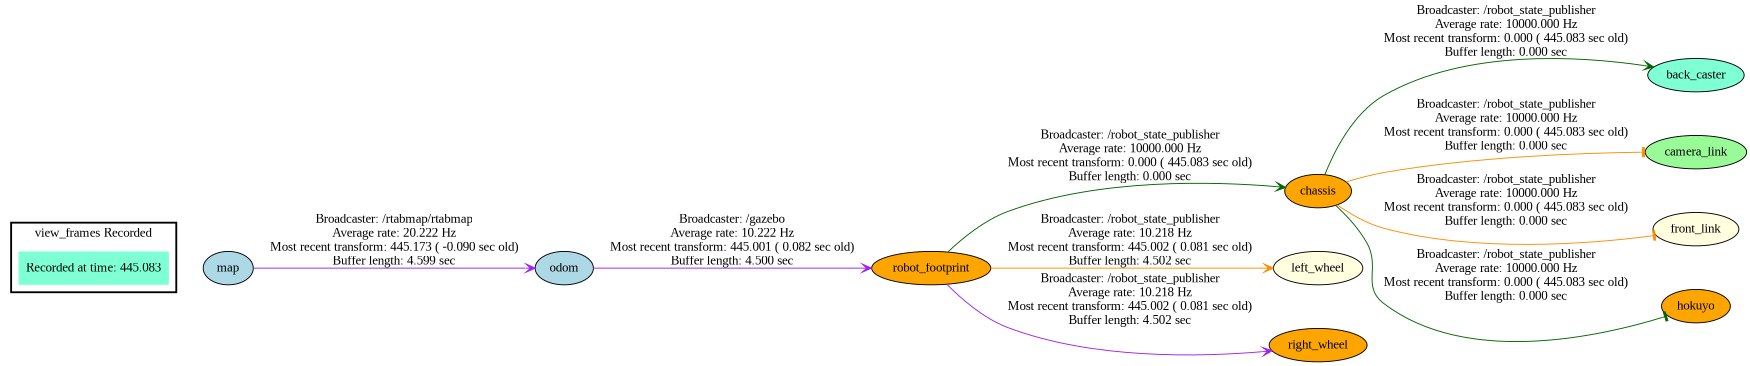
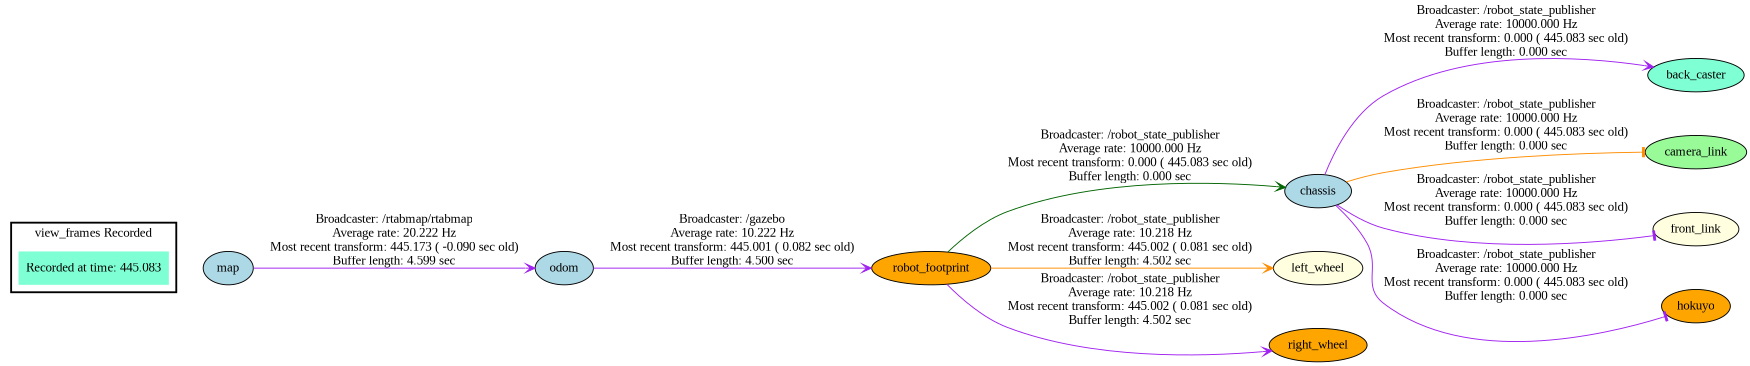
(1462, 67) -> (1462, 67)
(1318, 191) -> (1318, 191)
(1491, 244) -> (1491, 244)
(1464, 337) -> (1464, 337)
